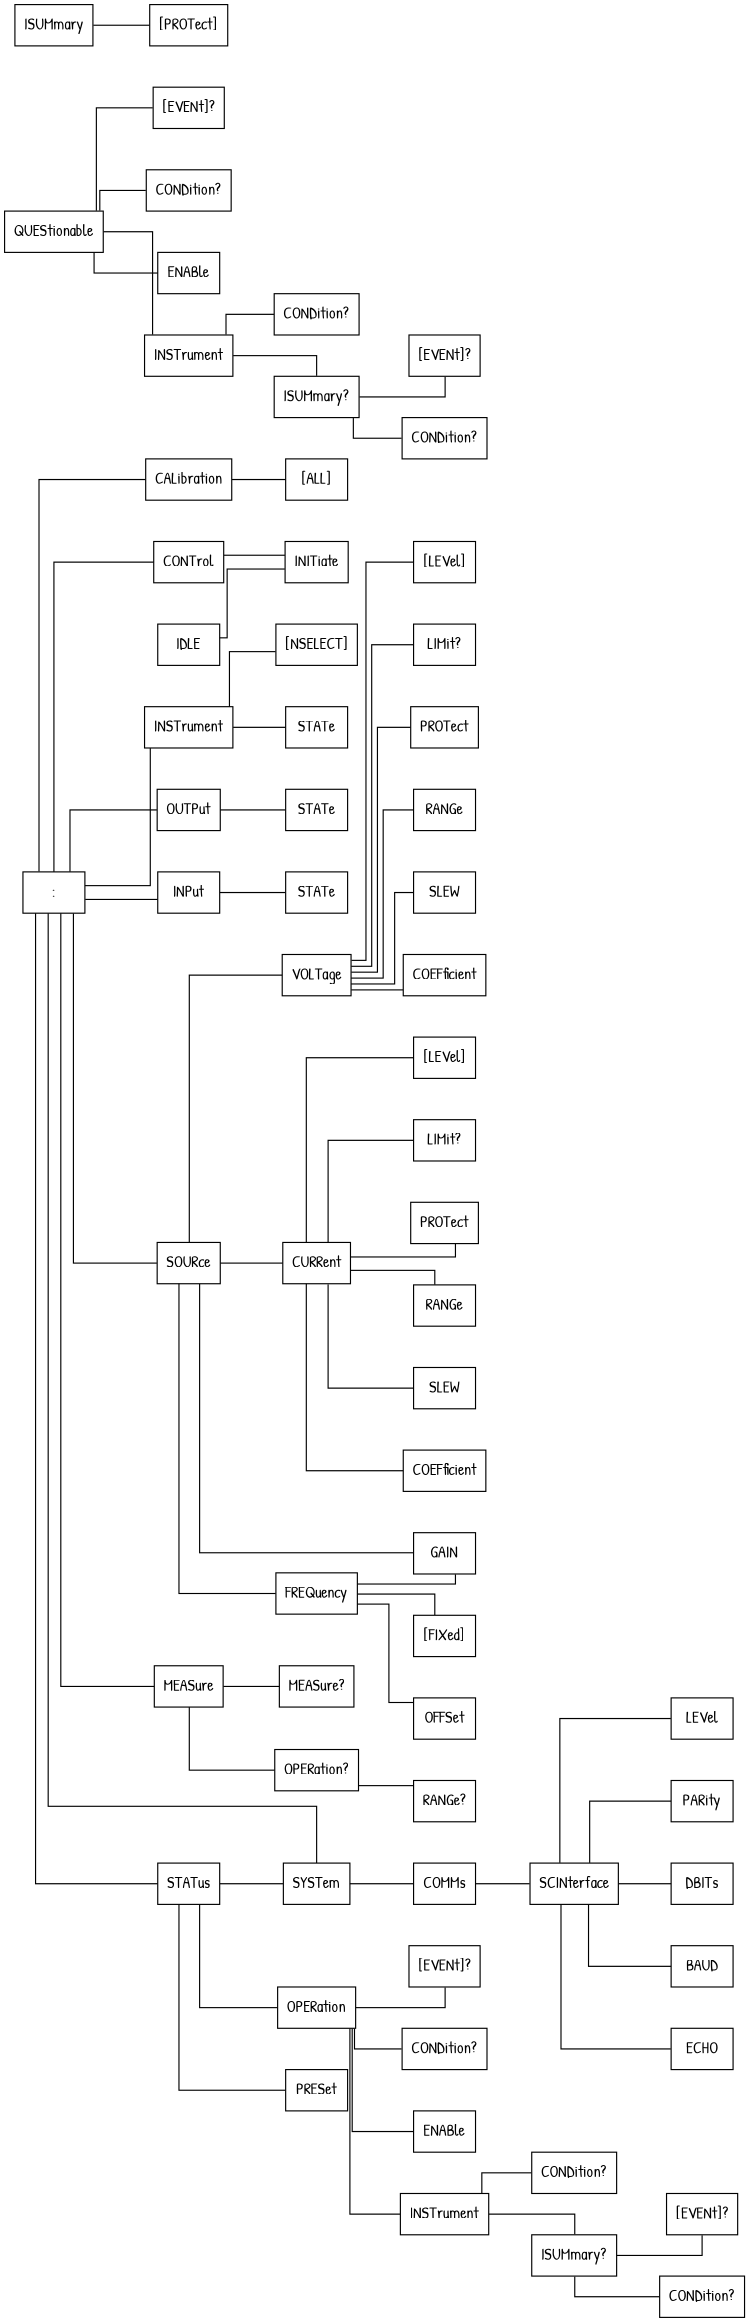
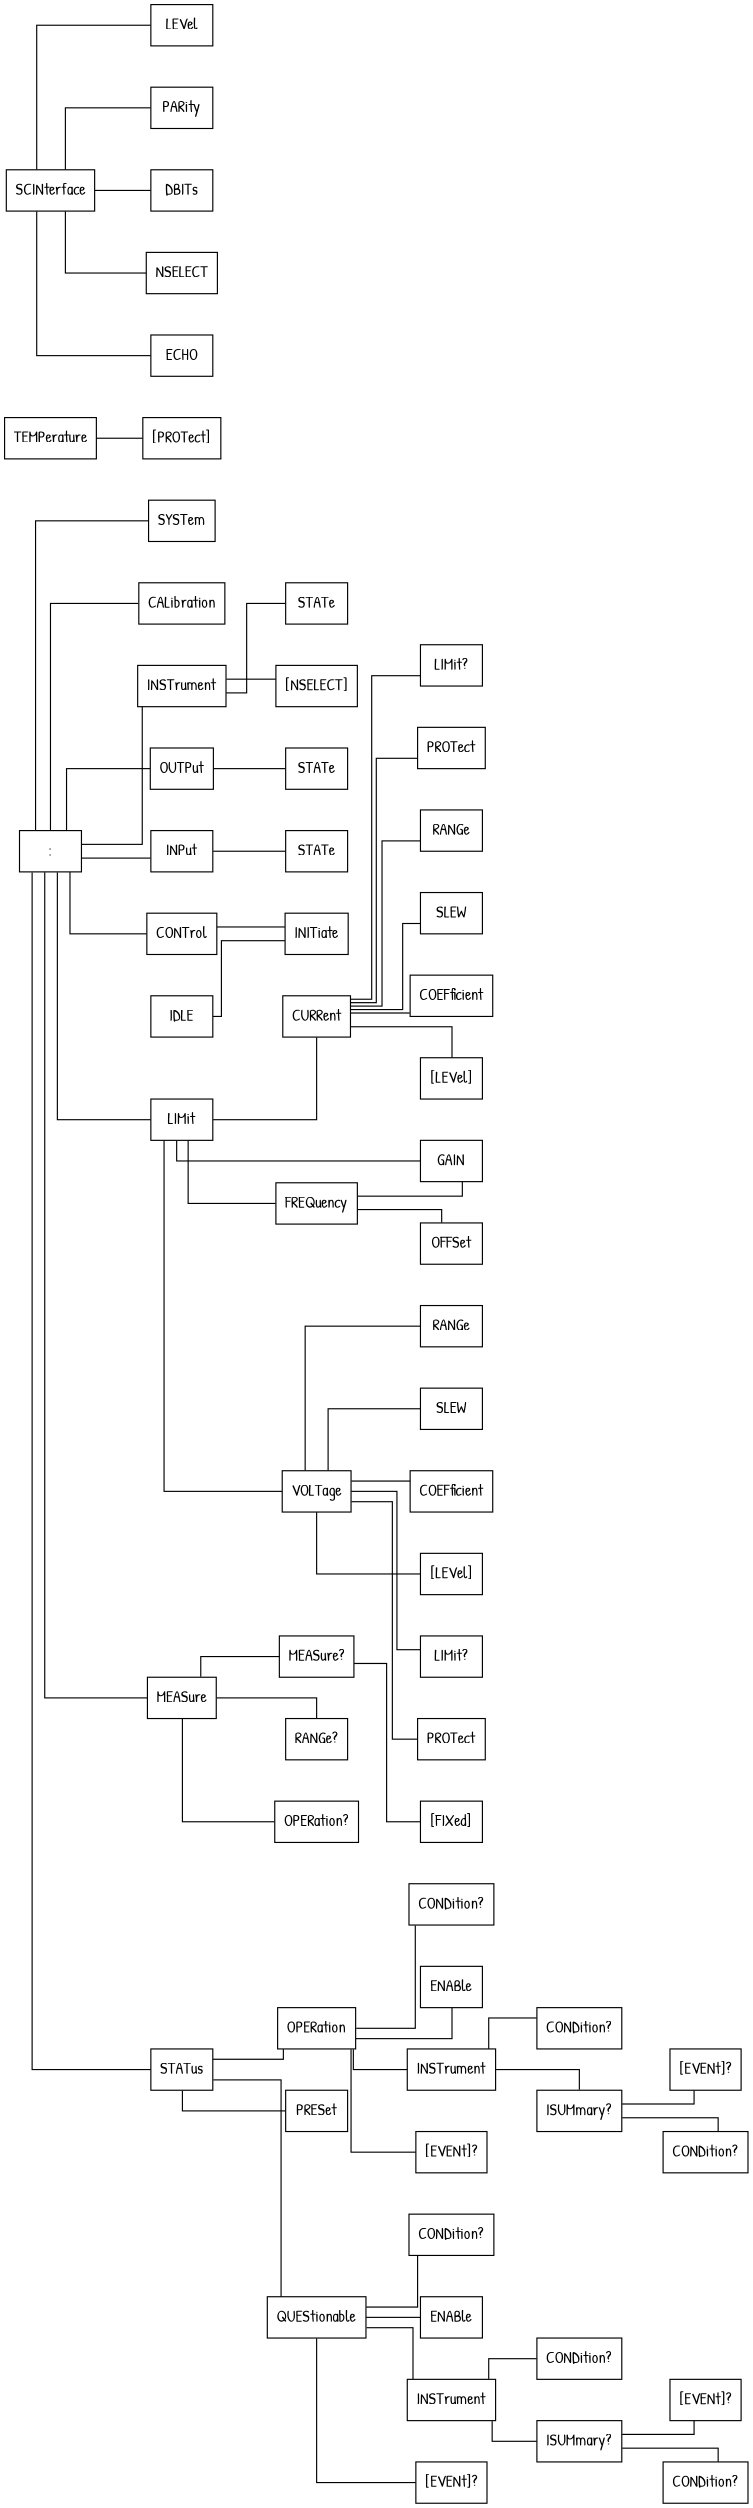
(54, 25) -> (50, 438)
(317, 480) -> none
(189, 1263) -> (182, 1120)
(407, 1594) -> (387, 1743)
(386, 1786) -> (277, 1698)
(251, 1884) -> (281, 2154)
(445, 1884) -> none
(702, 1966) -> (182, 273)
